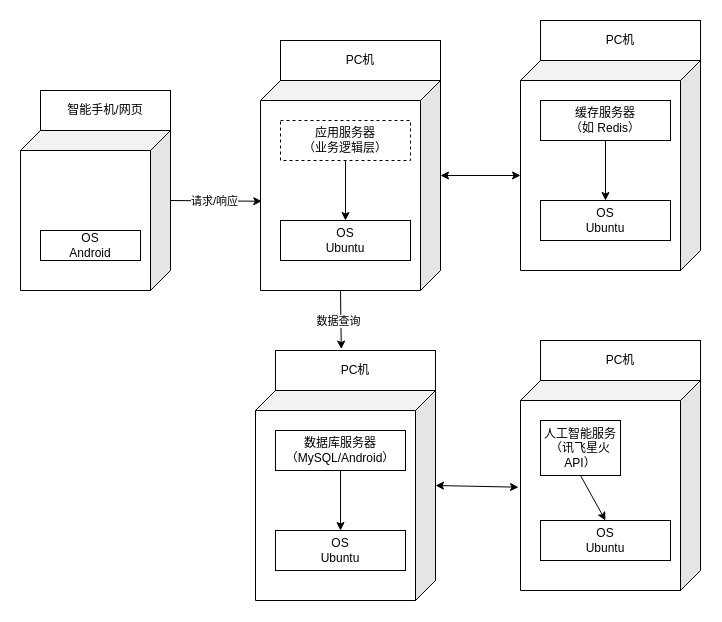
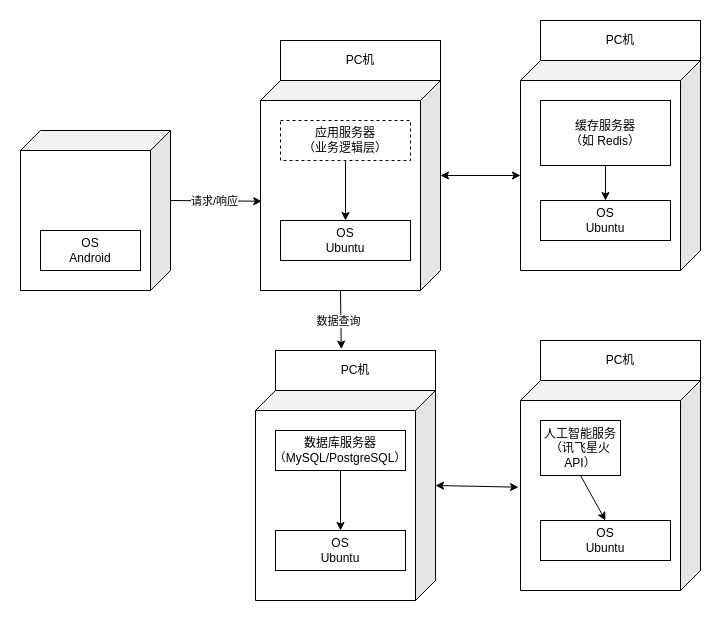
(106, 111) -> none
(606, 121) -> (606, 133)
(91, 246) -> (91, 251)
(341, 451) -> (341, 451)
